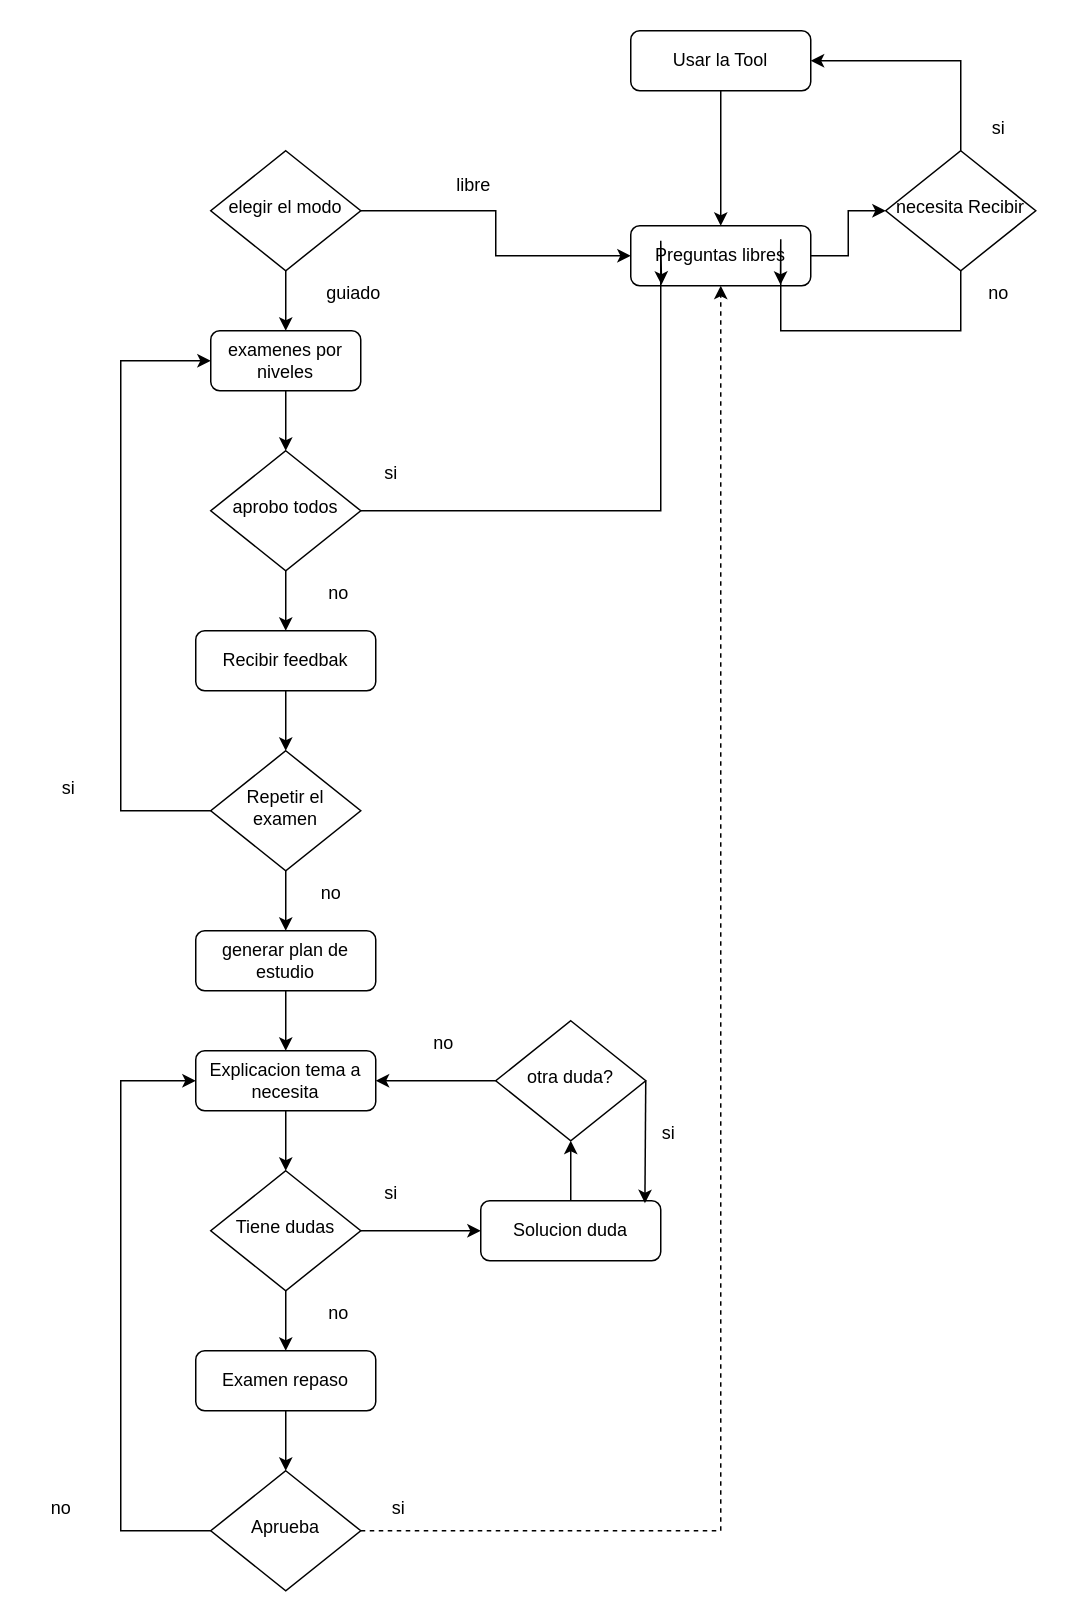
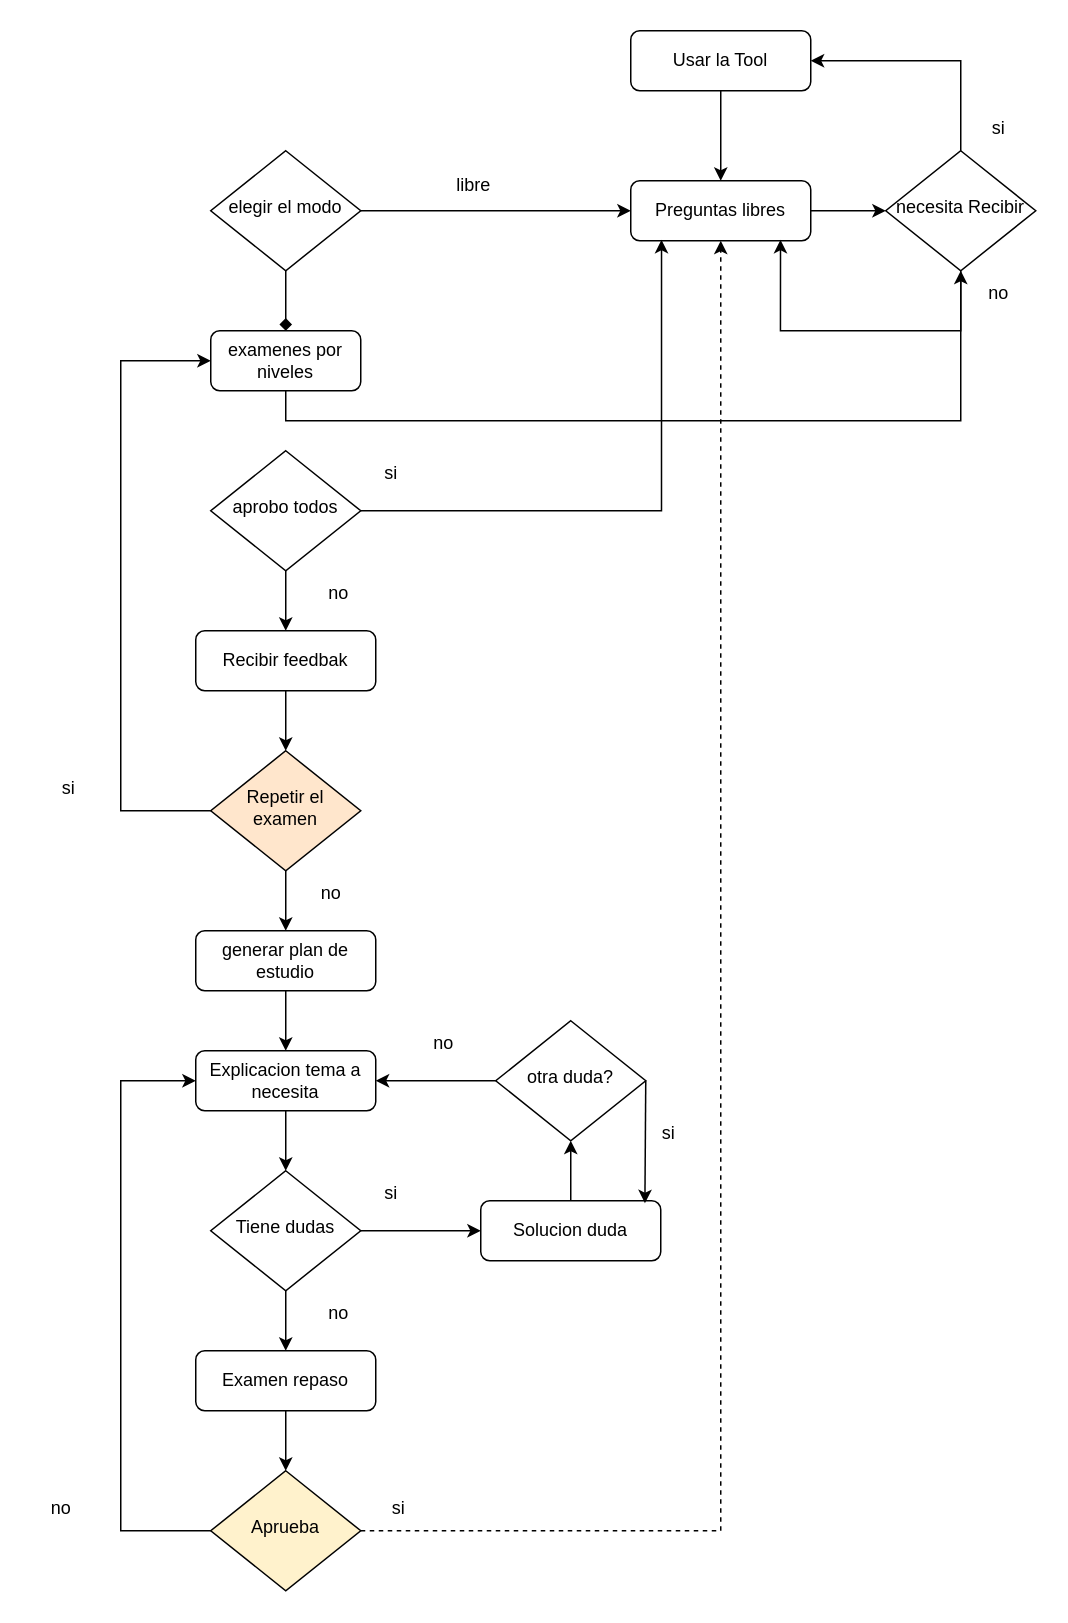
(721, 256) -> (721, 211)
(353, 293) -> none
(286, 319) -> (286, 318)
(286, 429) -> (666, 421)
(286, 811) -> (286, 811)
(286, 1531) -> (286, 1531)
